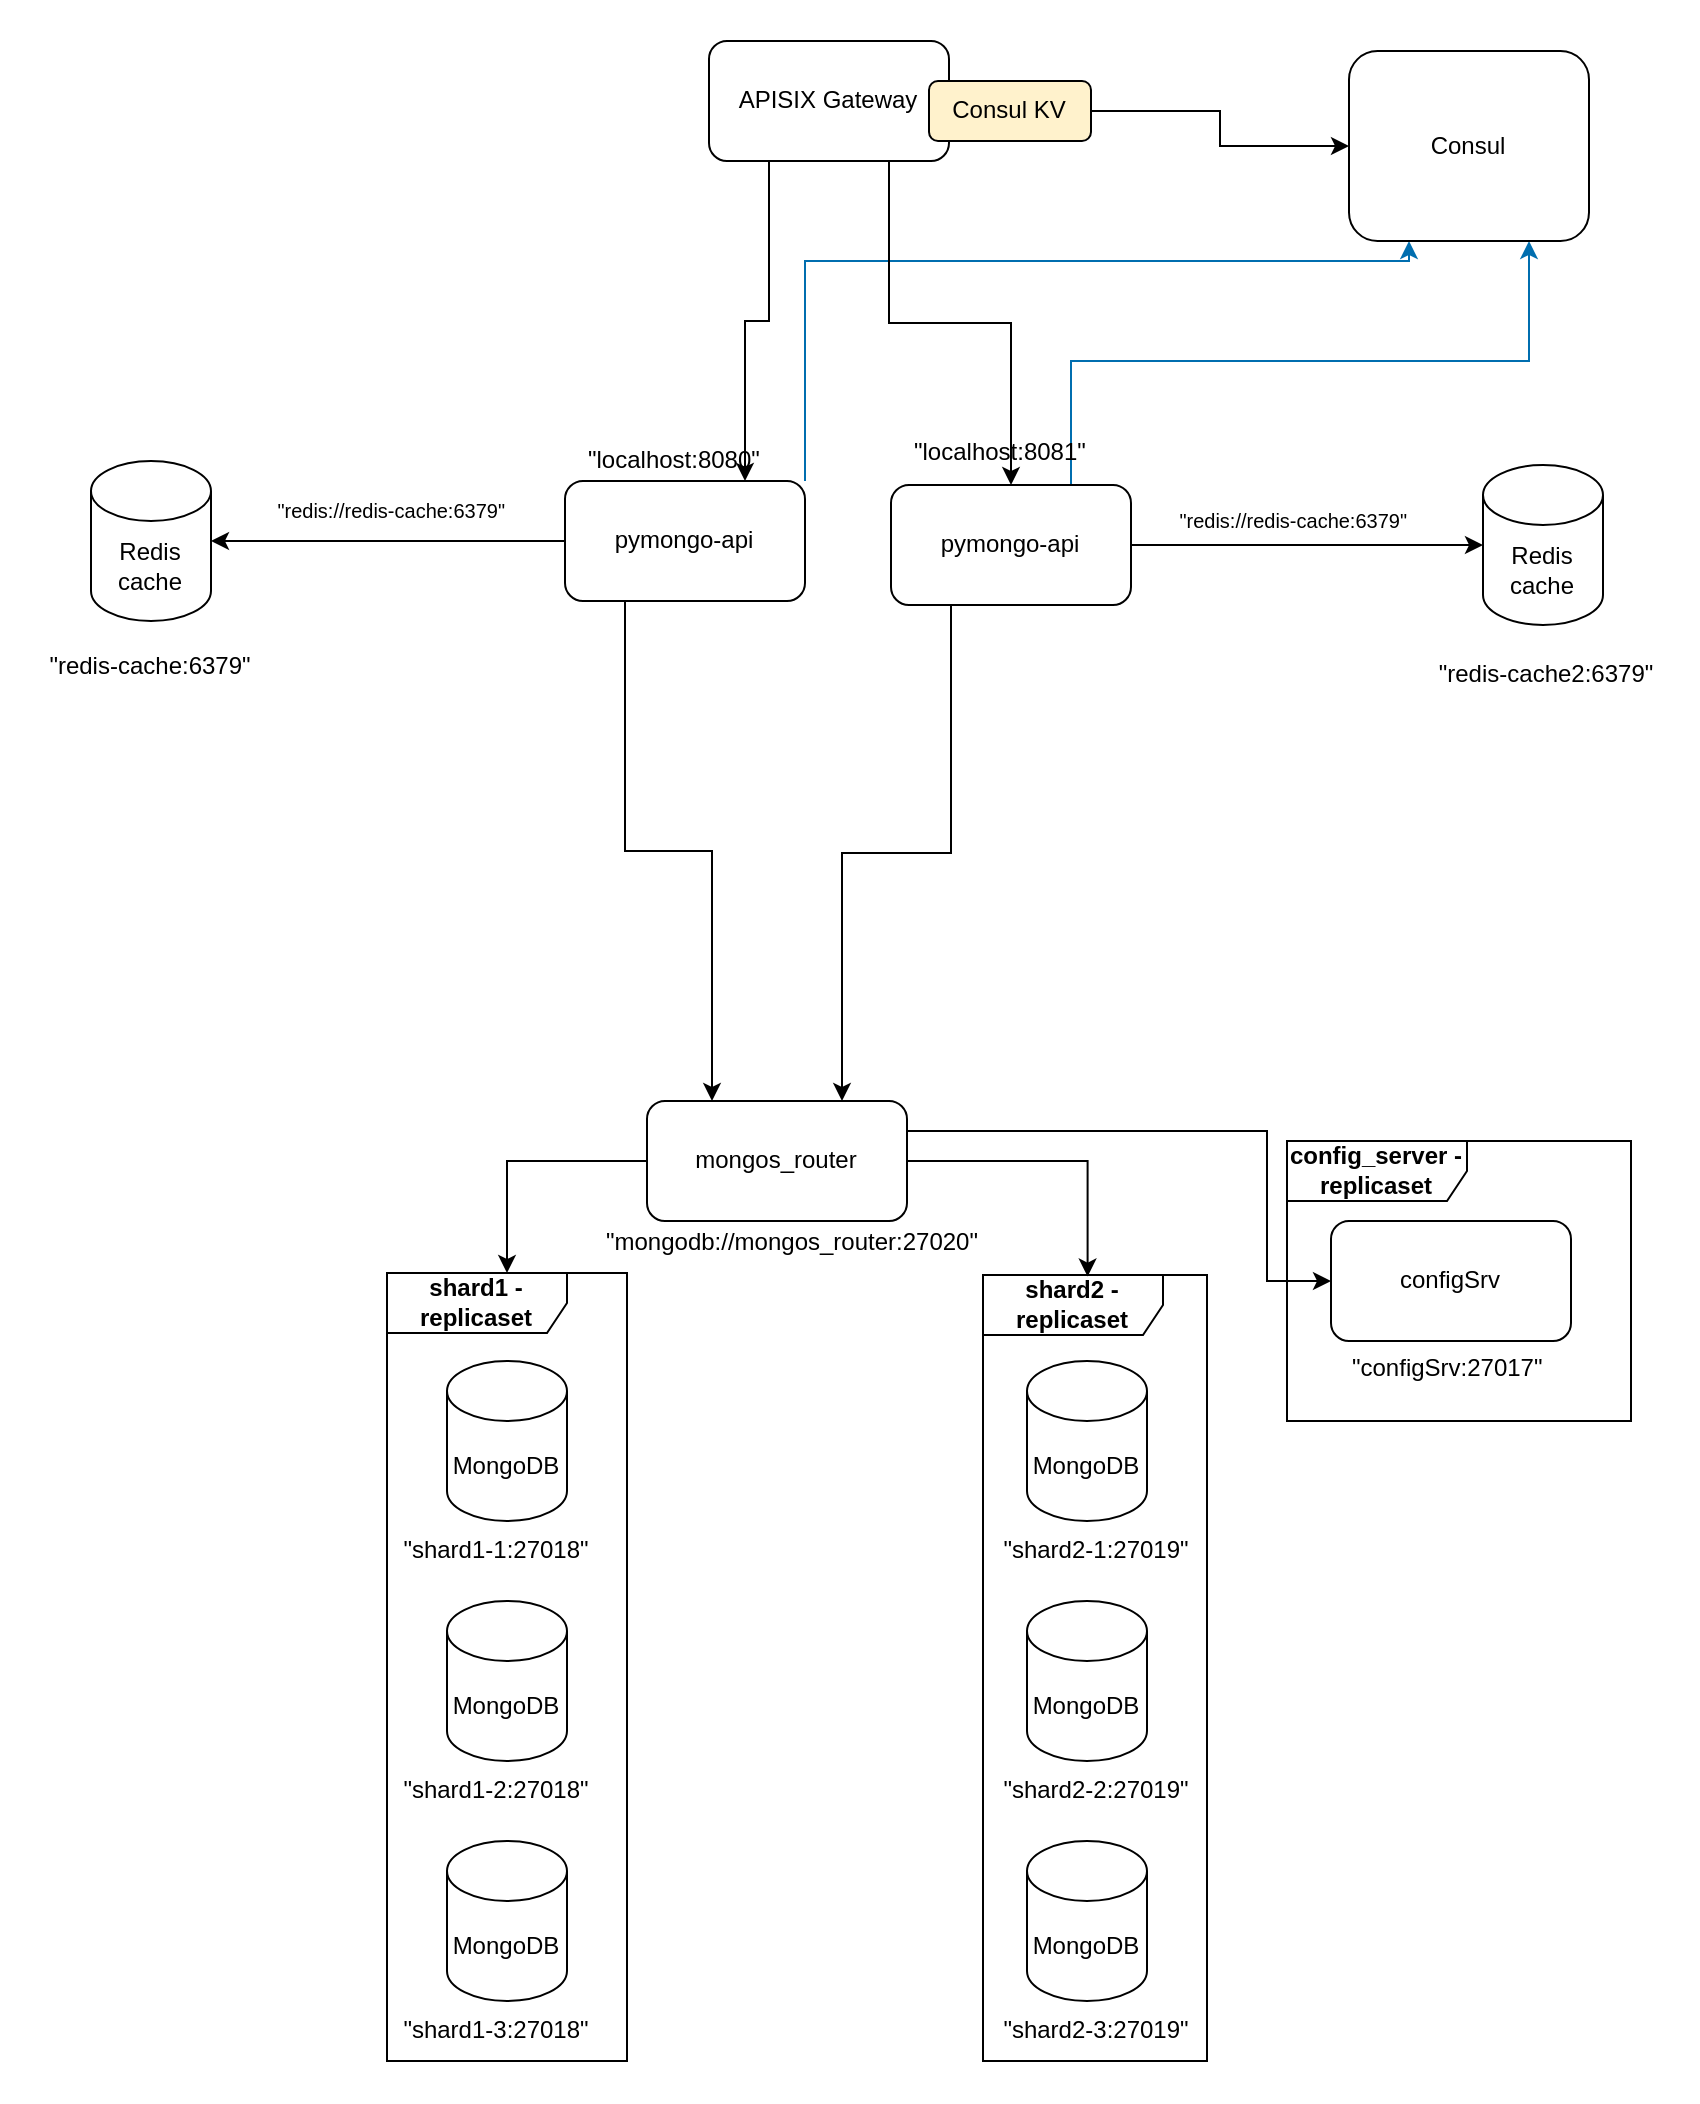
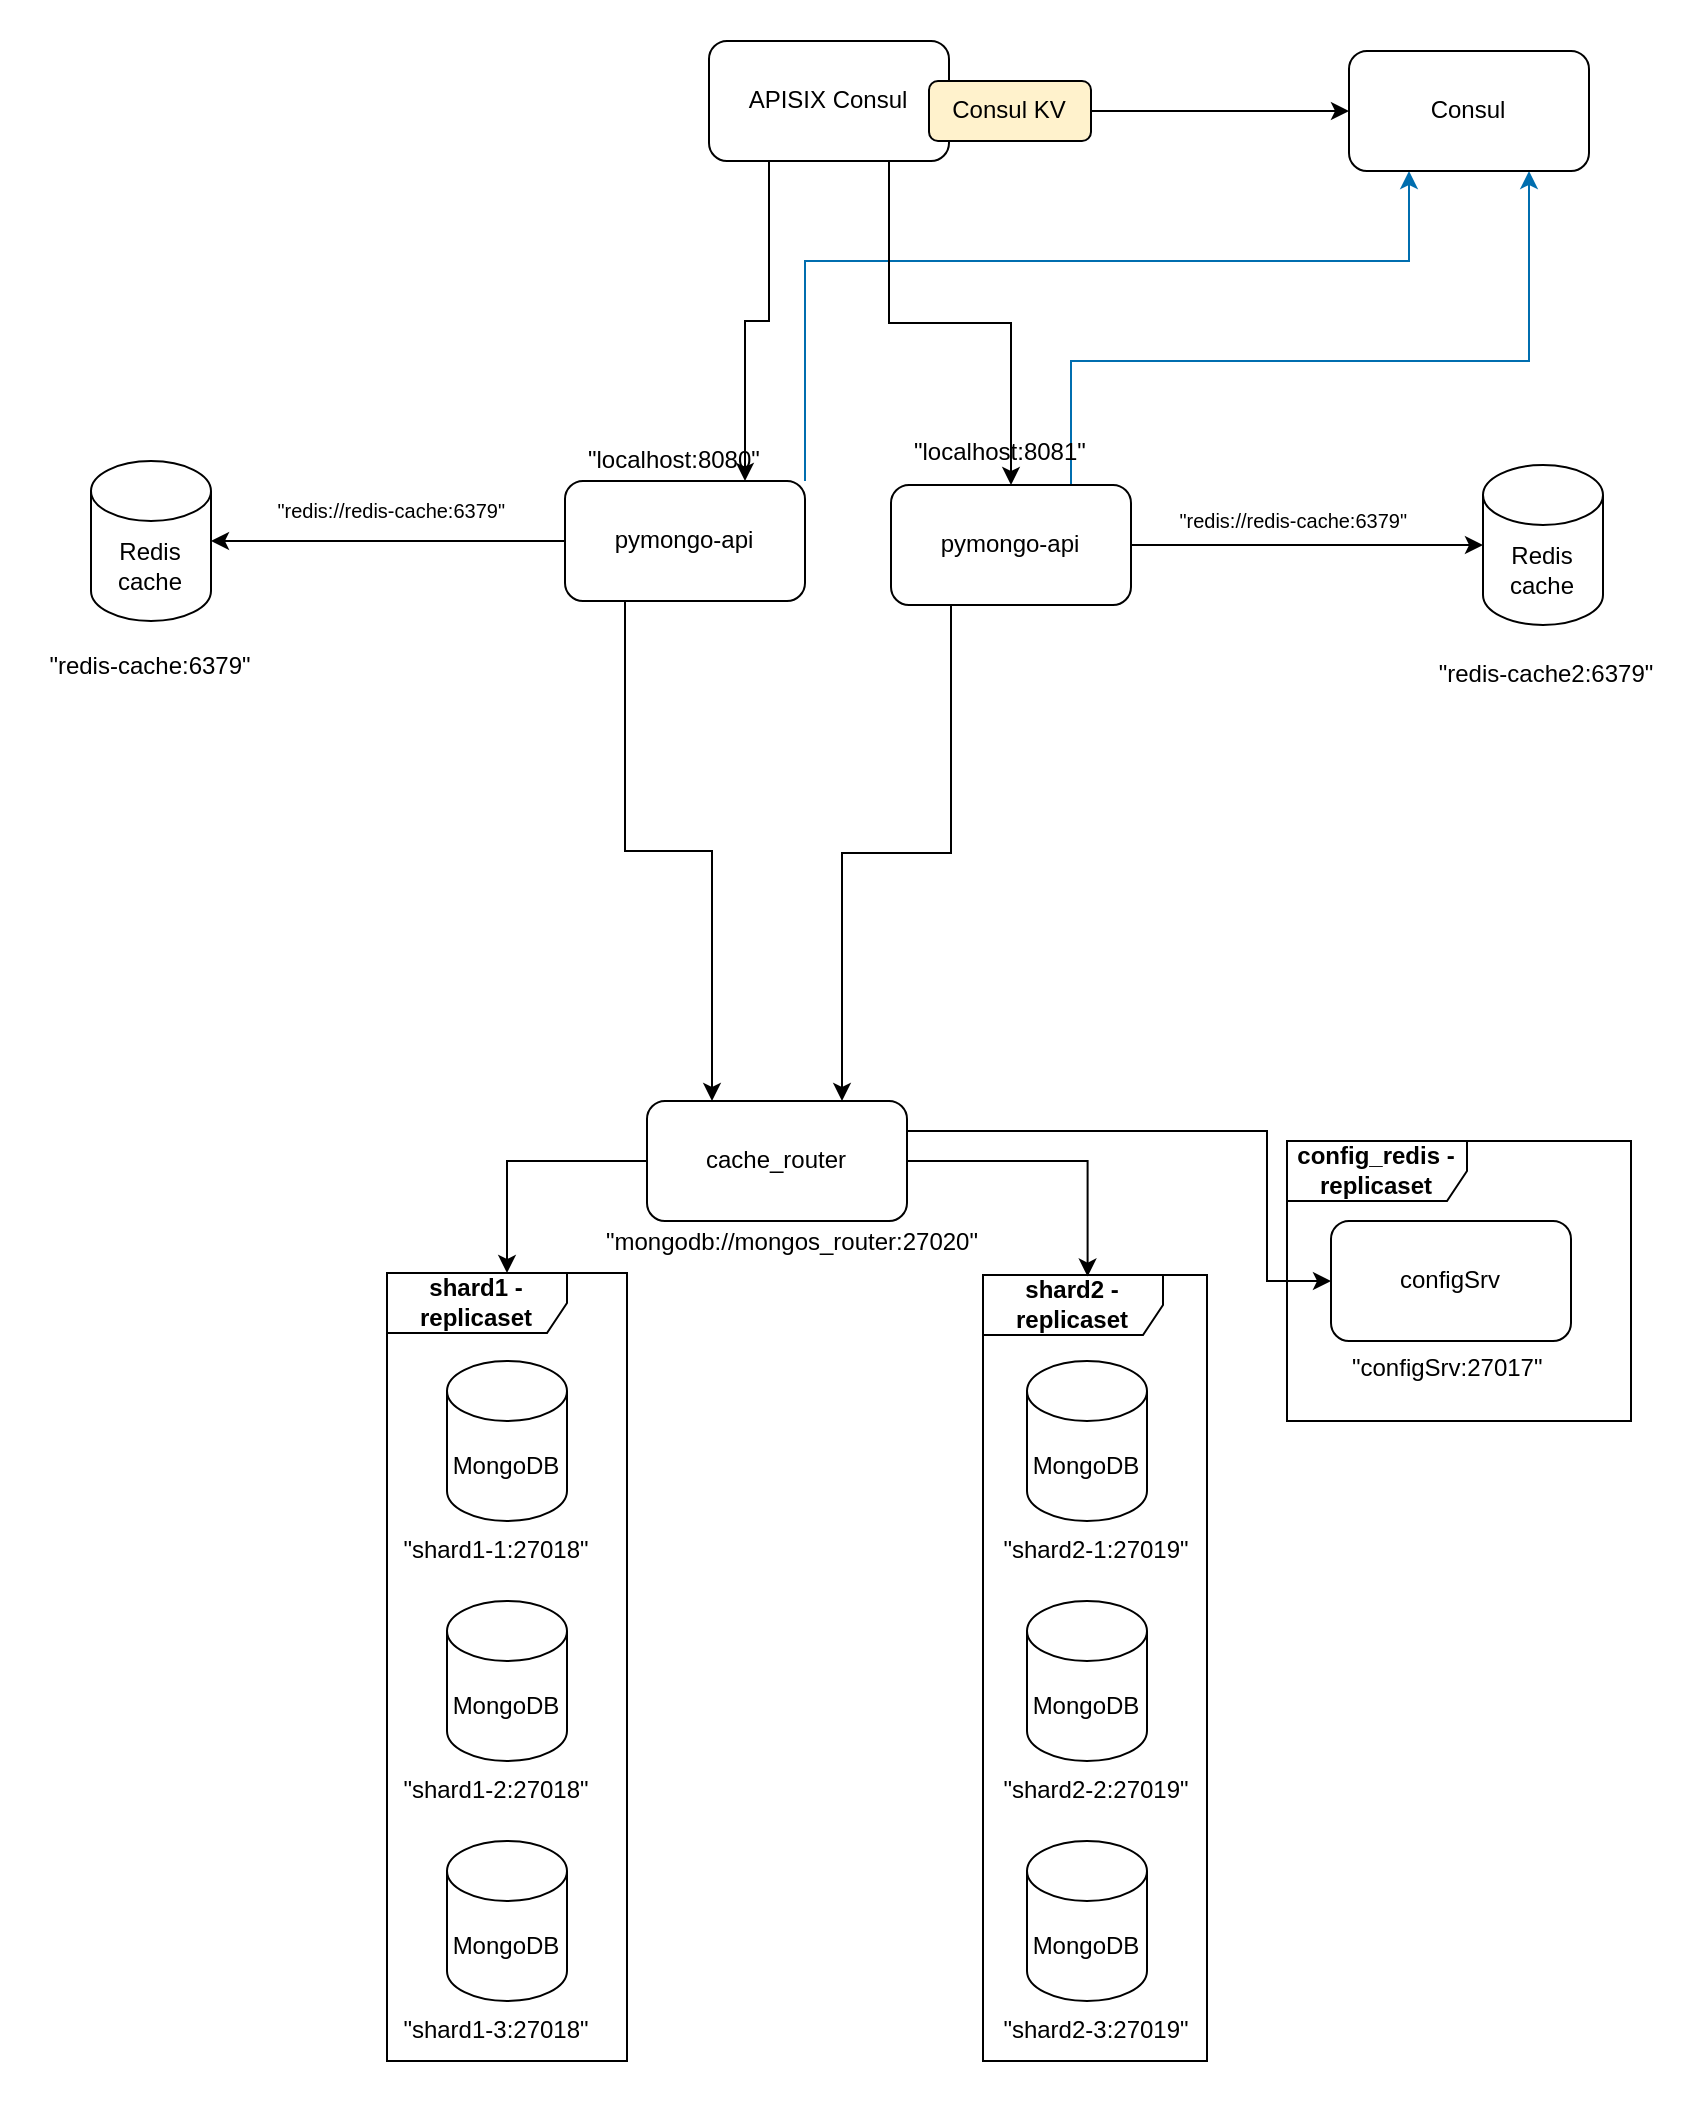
(829, 101) -> (829, 101)
(1469, 146) -> (1469, 111)
(777, 1161) -> (777, 1161)
(1377, 1171) -> (1377, 1171)
